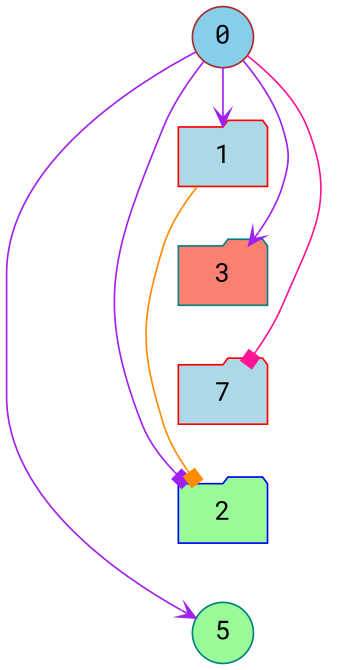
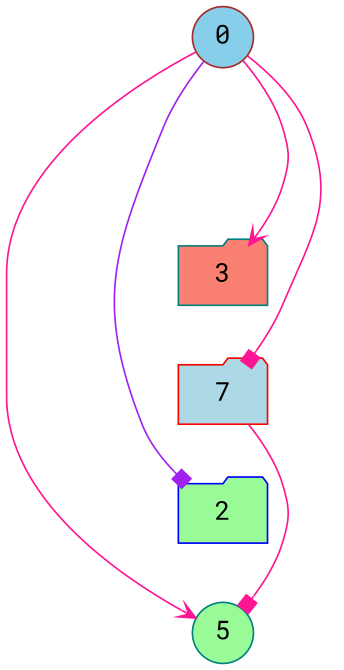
(287, 144) -> (287, 144)
(223, 157) -> none
(7, 327) -> (7, 327)
none -> (288, 509)
